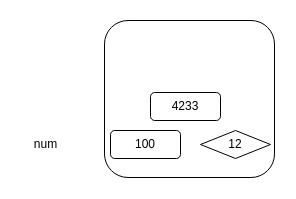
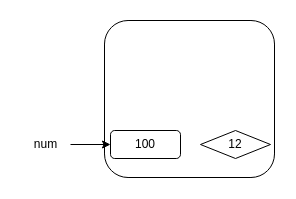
(186, 107) -> none
none -> (87, 145)
